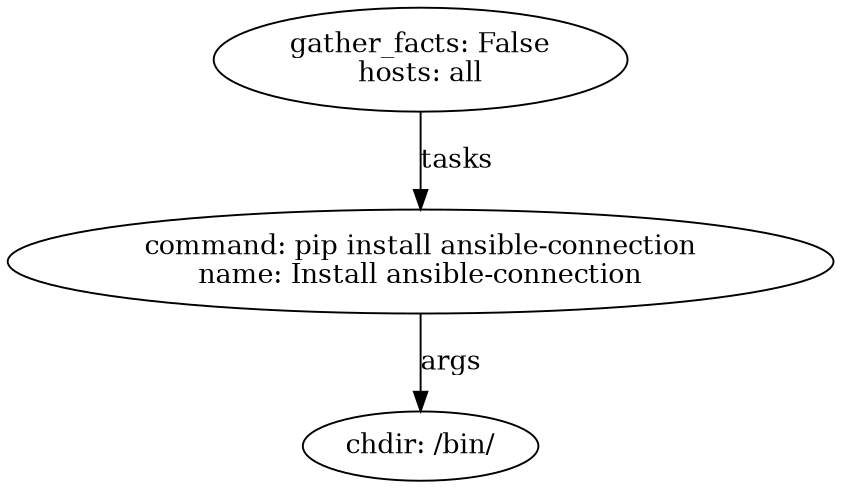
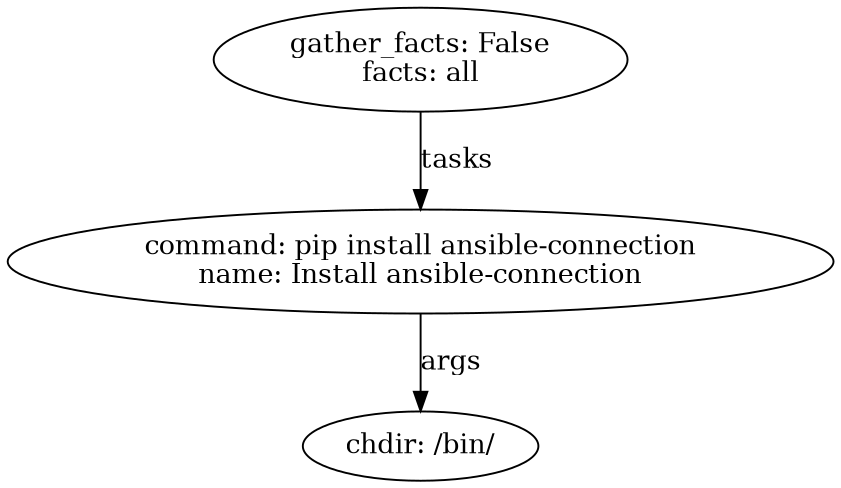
(421, 60) -> (421, 60)
